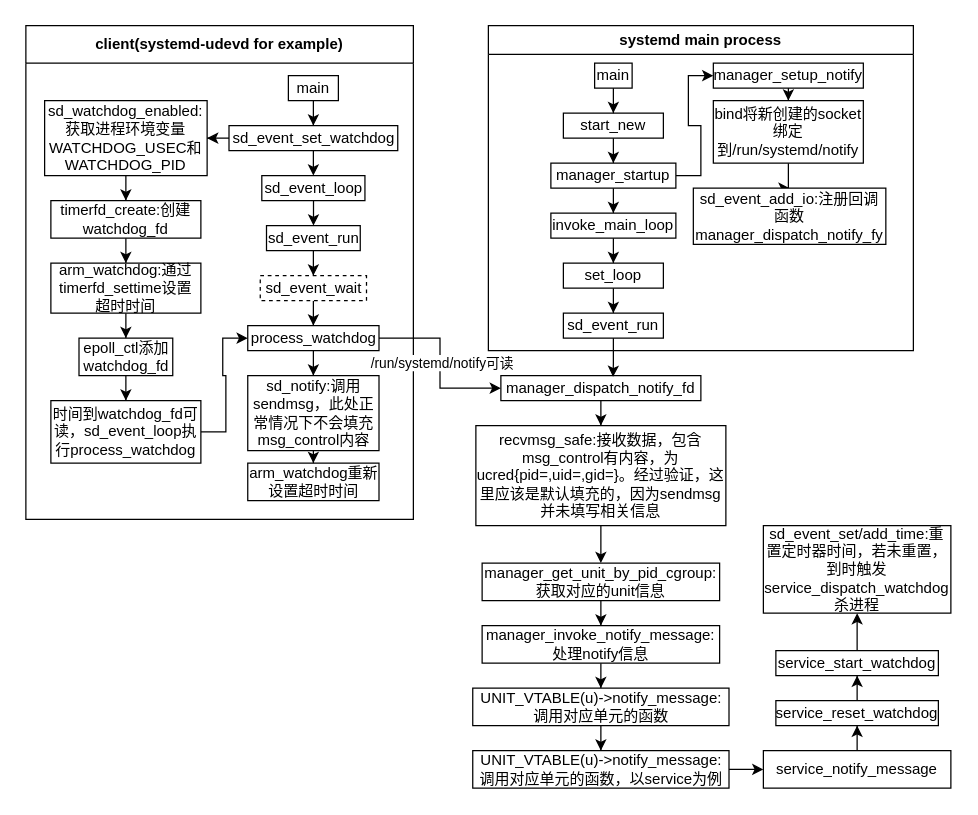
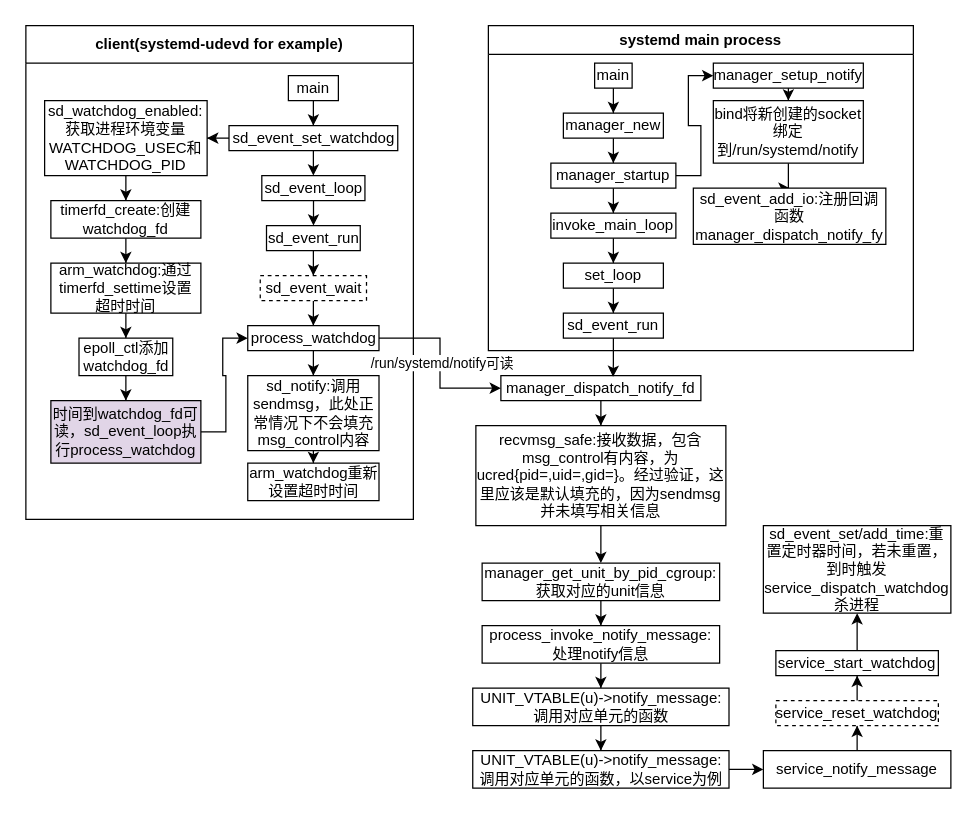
(613, 126) -> (613, 126)
(126, 432) -> (126, 432)
(601, 644) -> (601, 644)
(857, 713) -> (857, 713)
